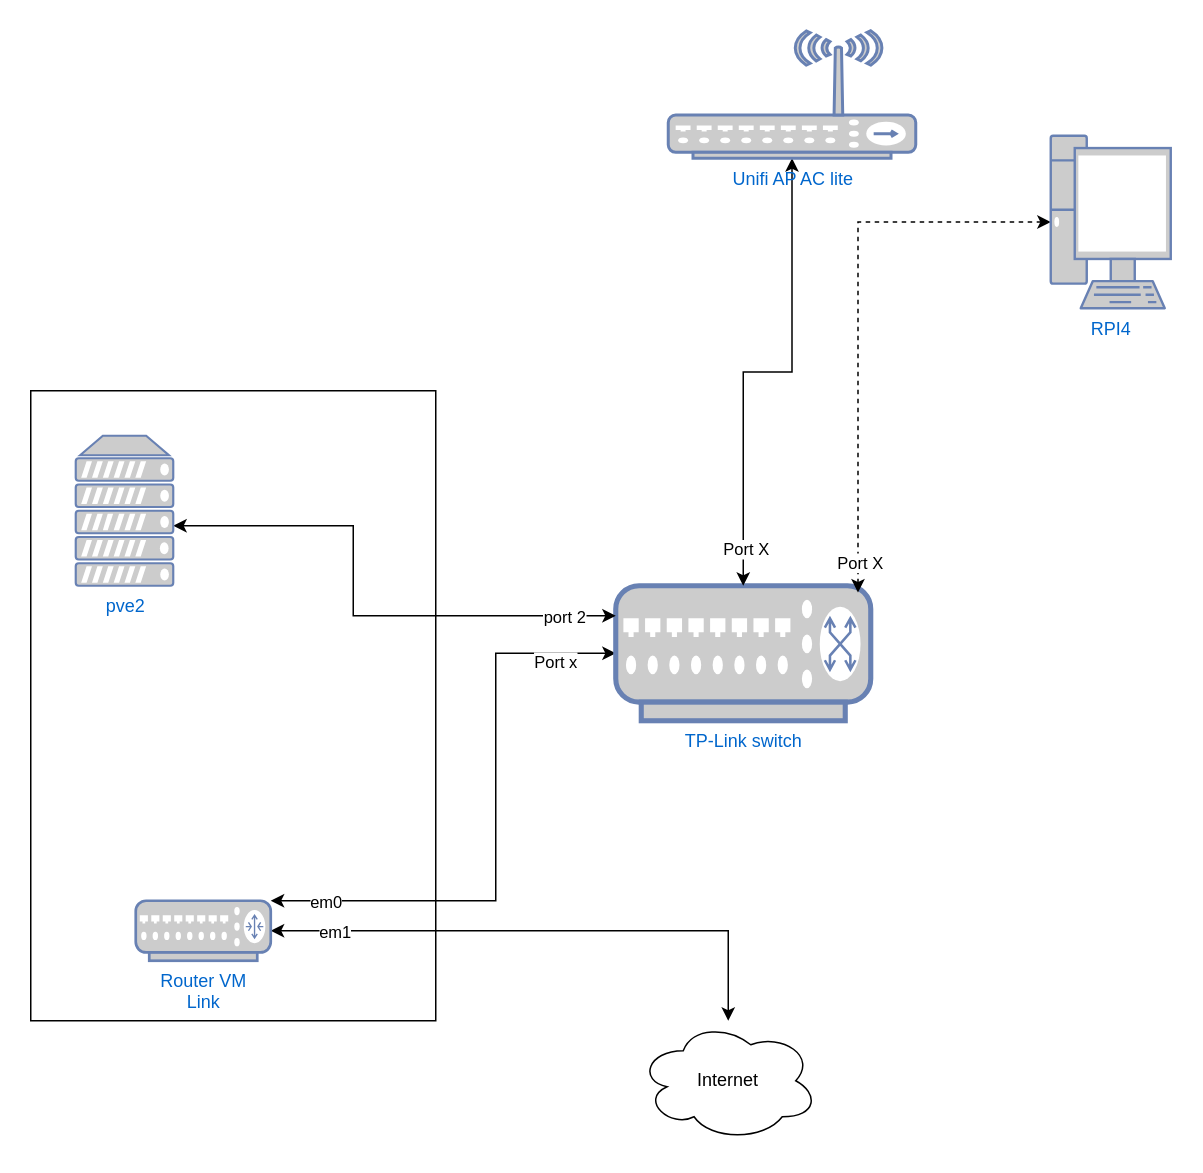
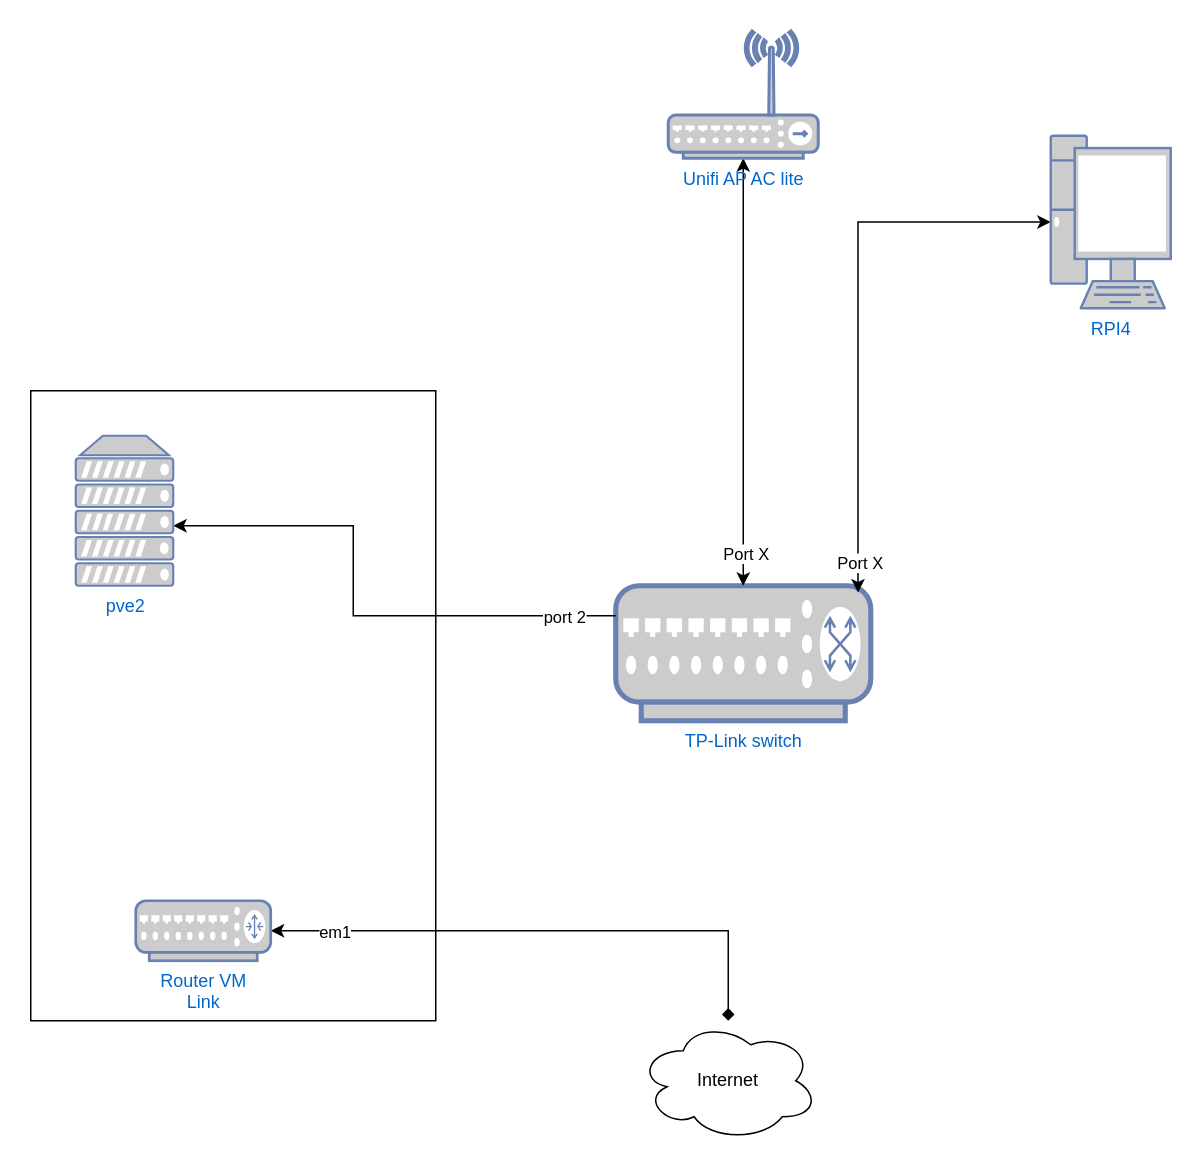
(792, 95) -> (743, 95)
(858, 297) -> (858, 297)
(604, 616) -> (608, 616)
(496, 866) -> none
(728, 1009) -> (728, 1008)
